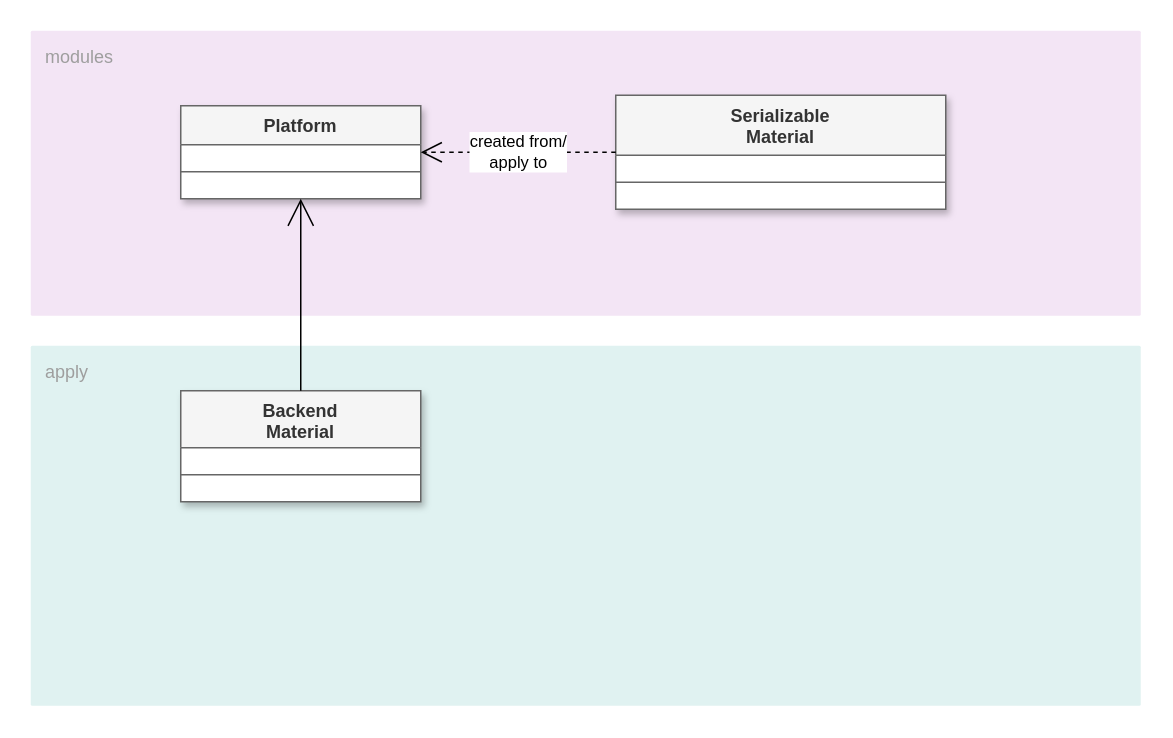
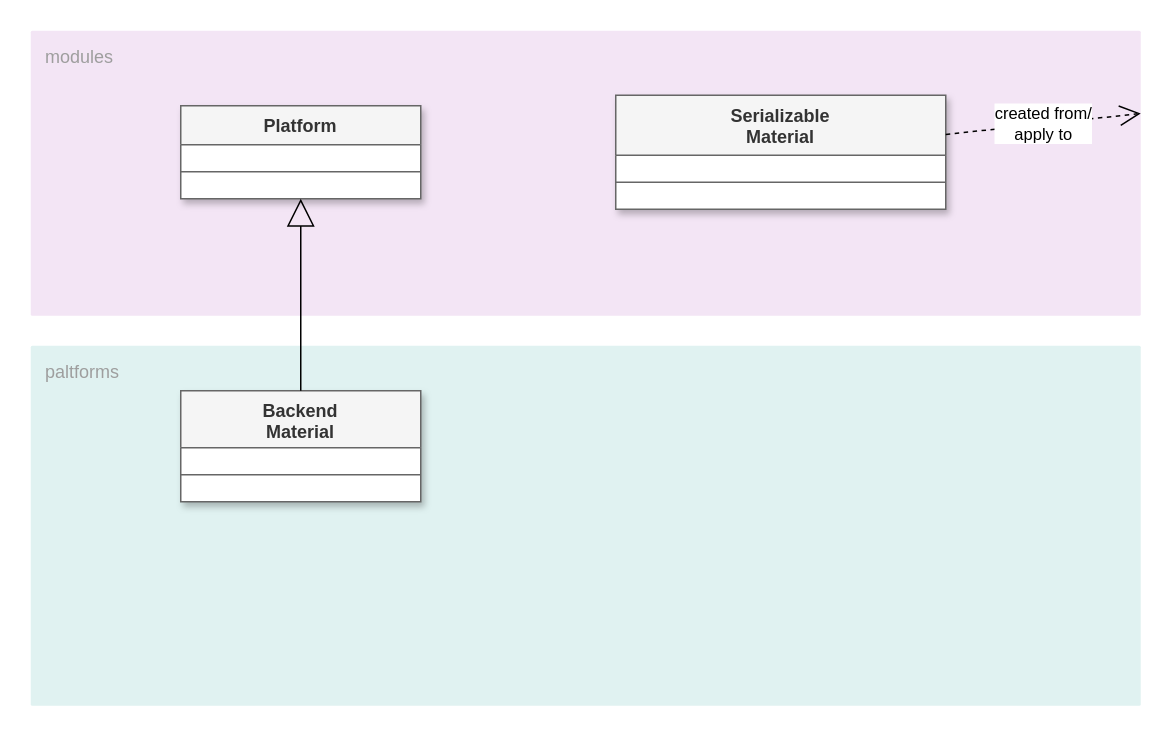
(591, 152) -> (1106, 117)
(301, 215) -> (301, 227)
(69, 373) -> (89, 373)
